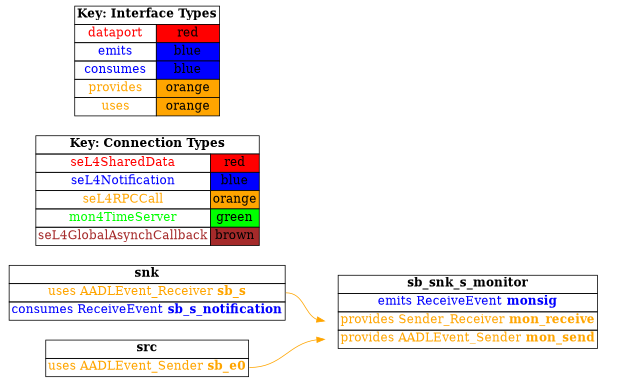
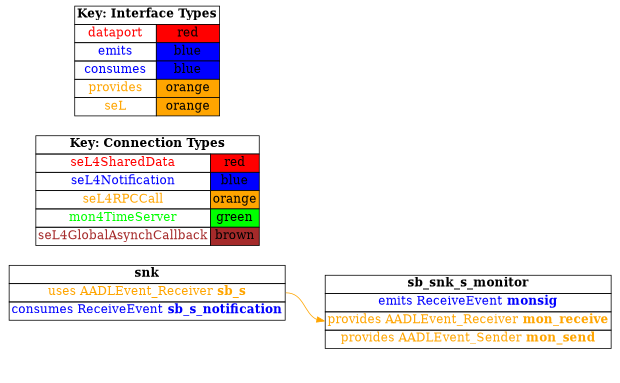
(116, 106) -> (116, 106)
(425, 319) -> (425, 319)
(147, 358) -> none
